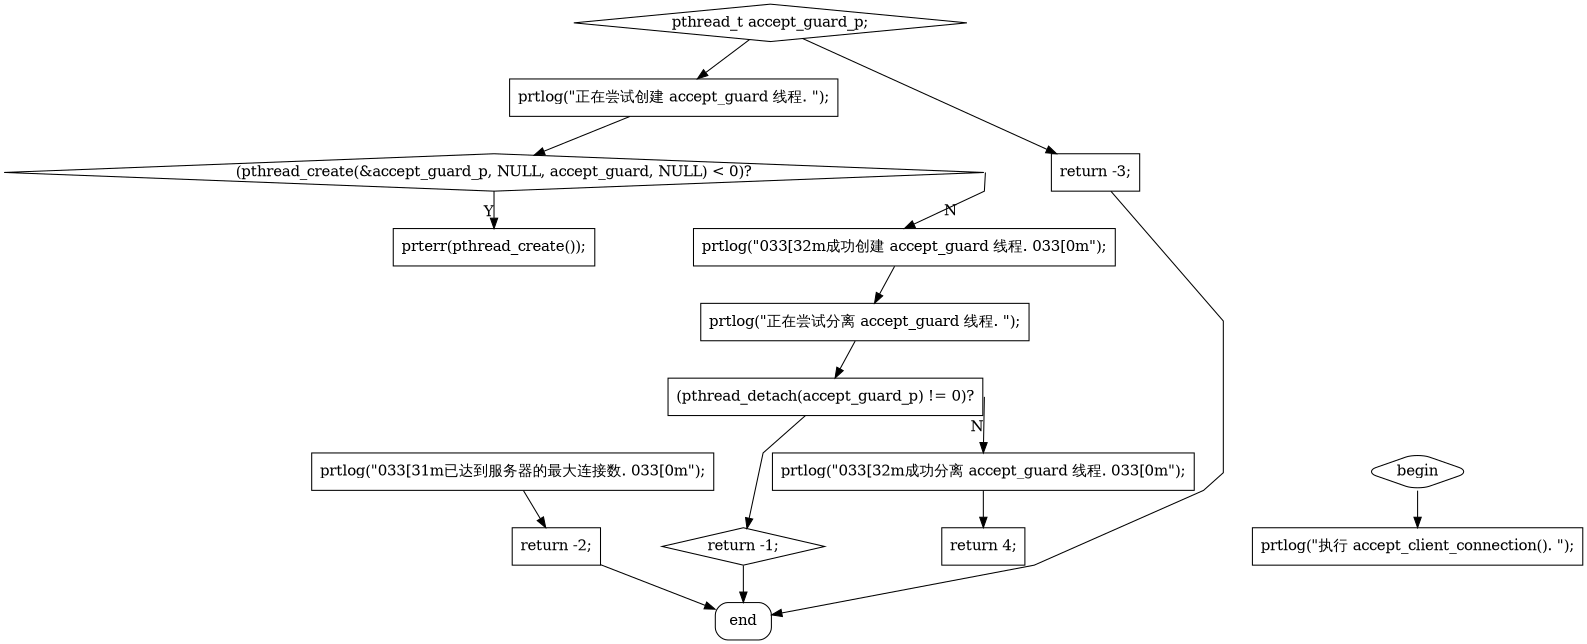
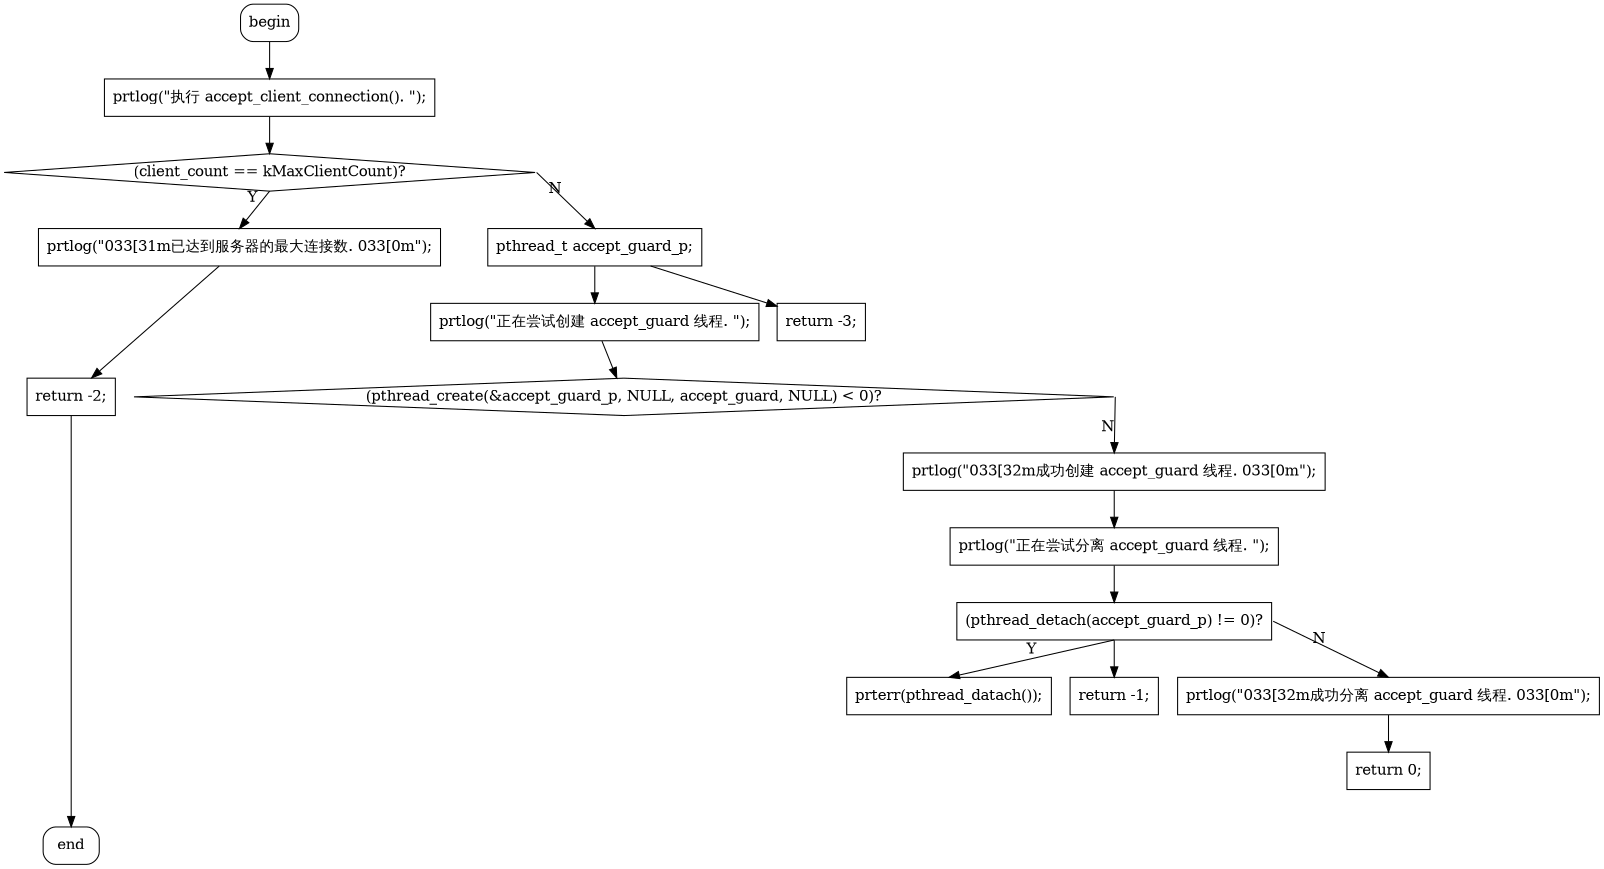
(770, 23) -> (595, 247)
none -> (270, 172)
(494, 247) -> none
(1418, 472) -> (270, 23)
(1161, 509) -> none
(743, 546) -> (1114, 696)
(983, 546) -> (1388, 771)
(743, 579) -> none
none -> (949, 696)
